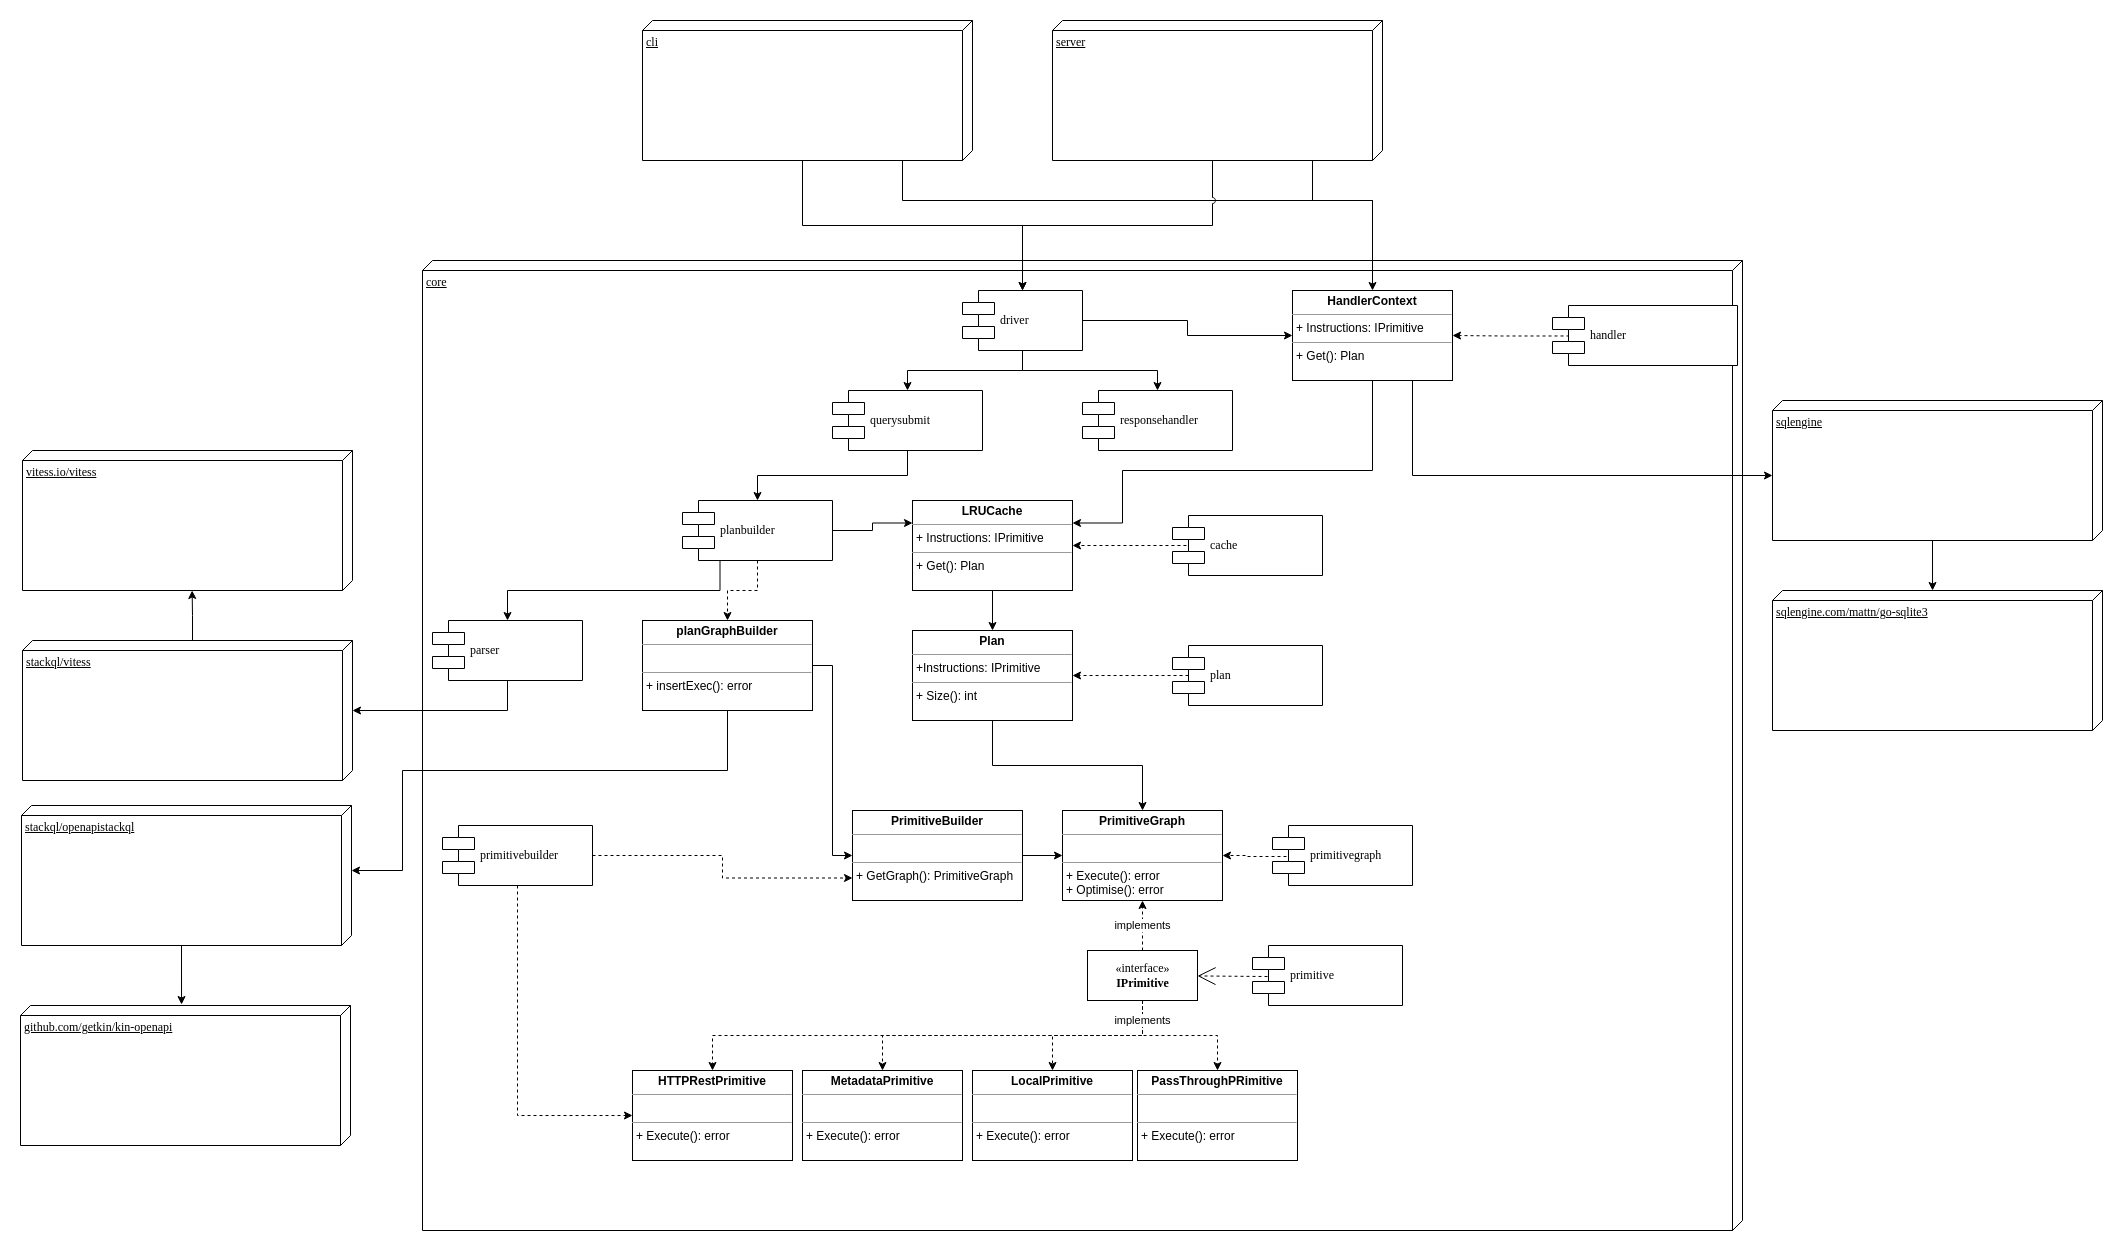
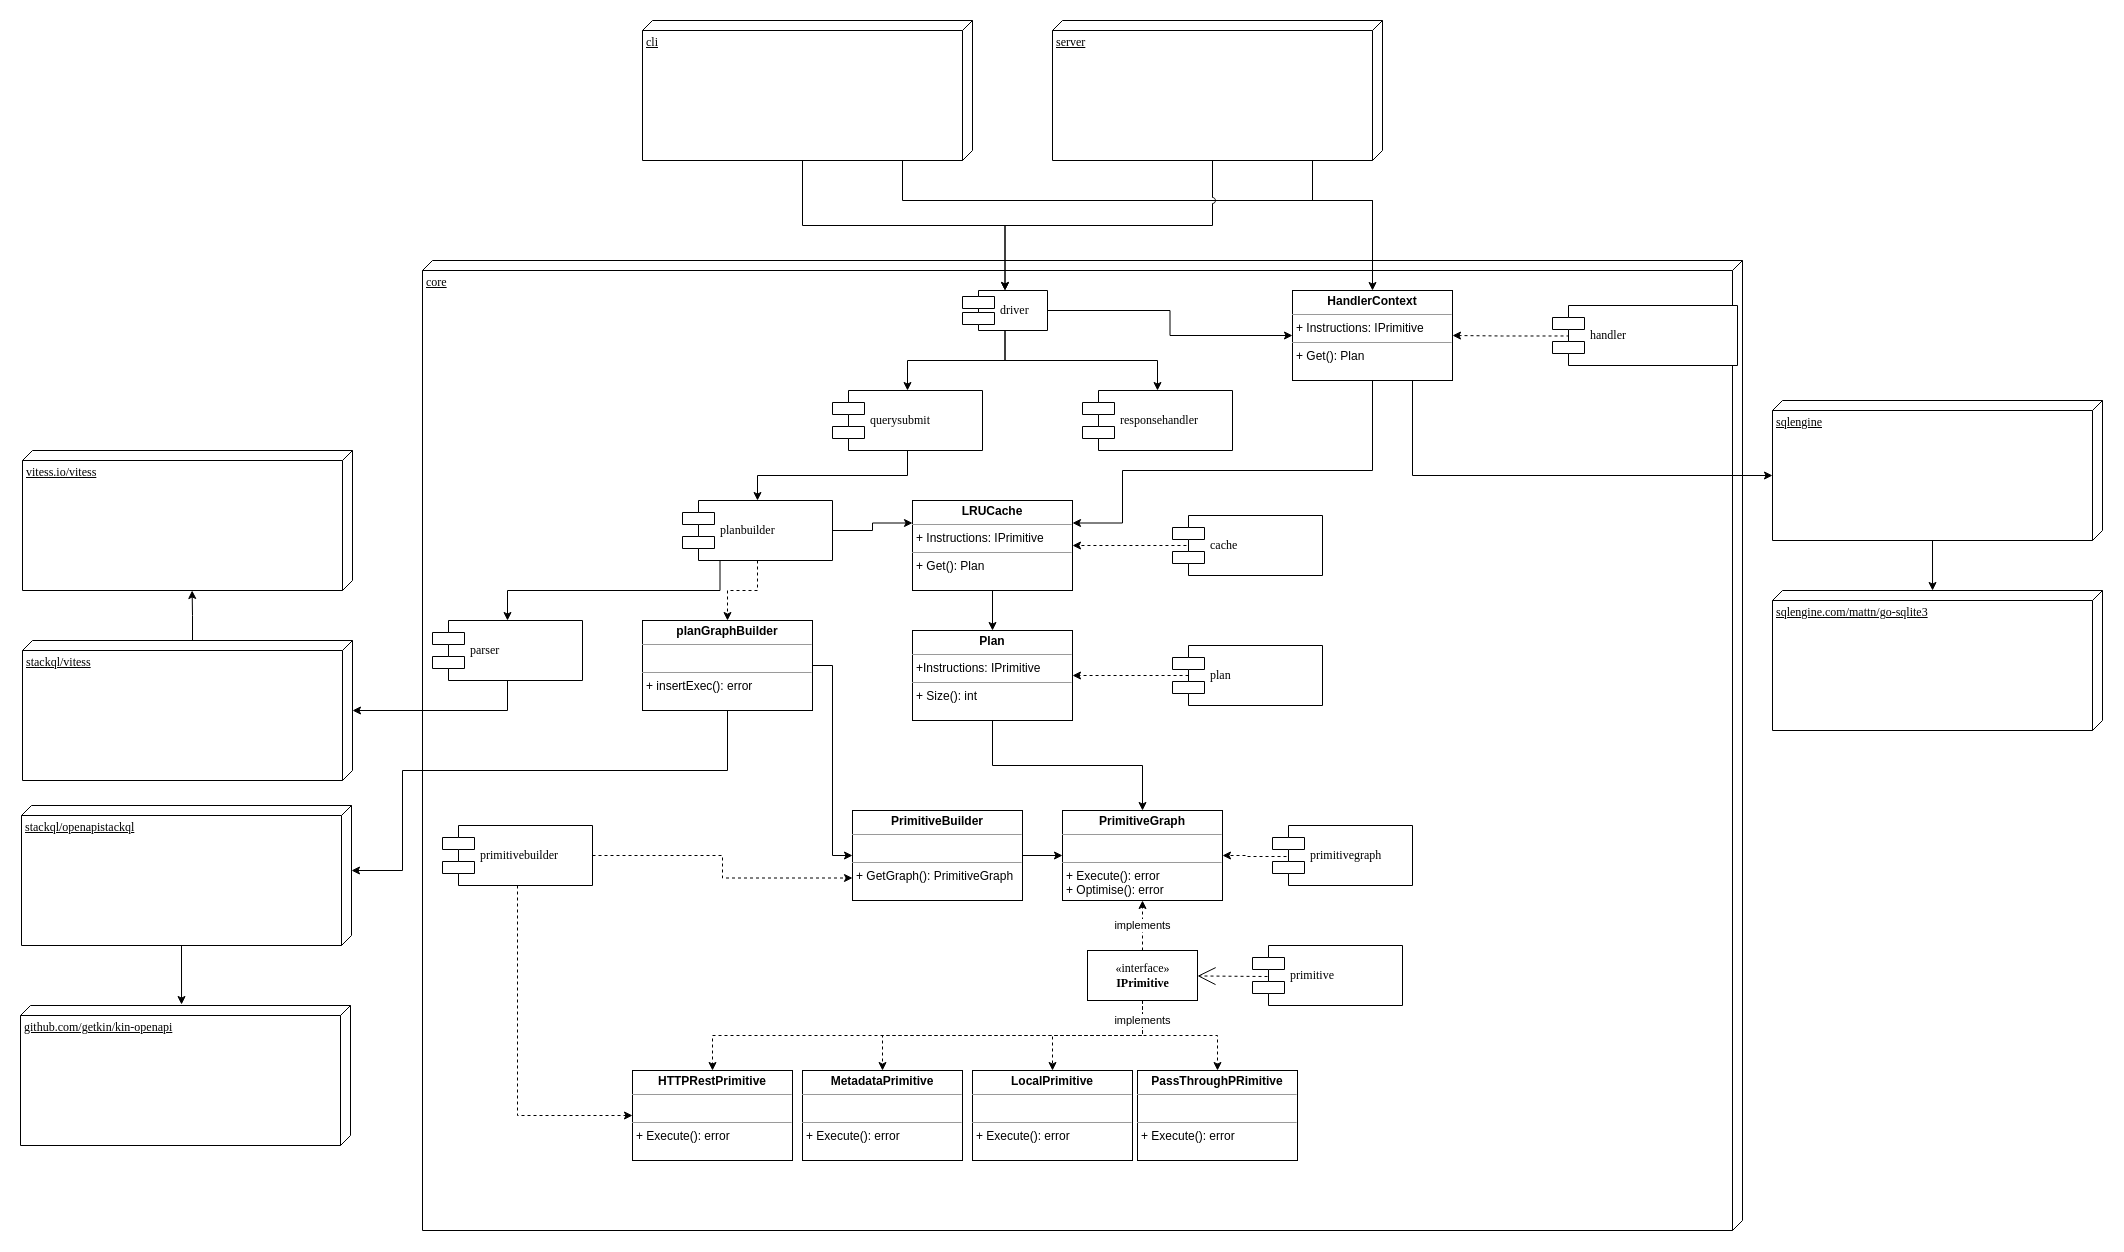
(1023, 321) -> (1005, 311)
